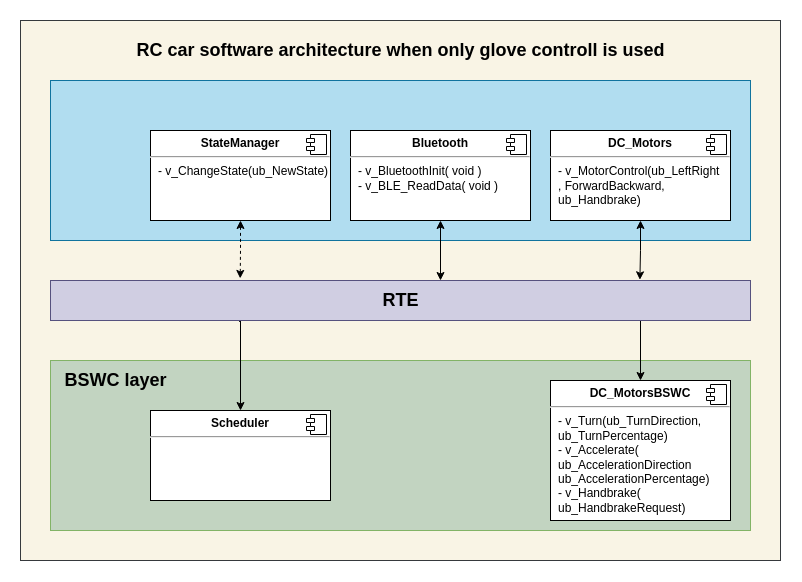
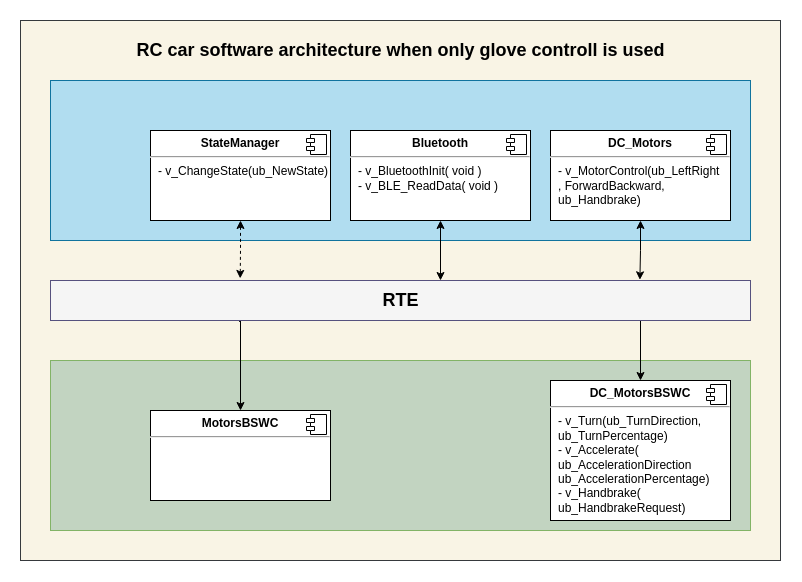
(401, 301) -> (401, 301)
(116, 381) -> none
(179, 411) -> (184, 411)
